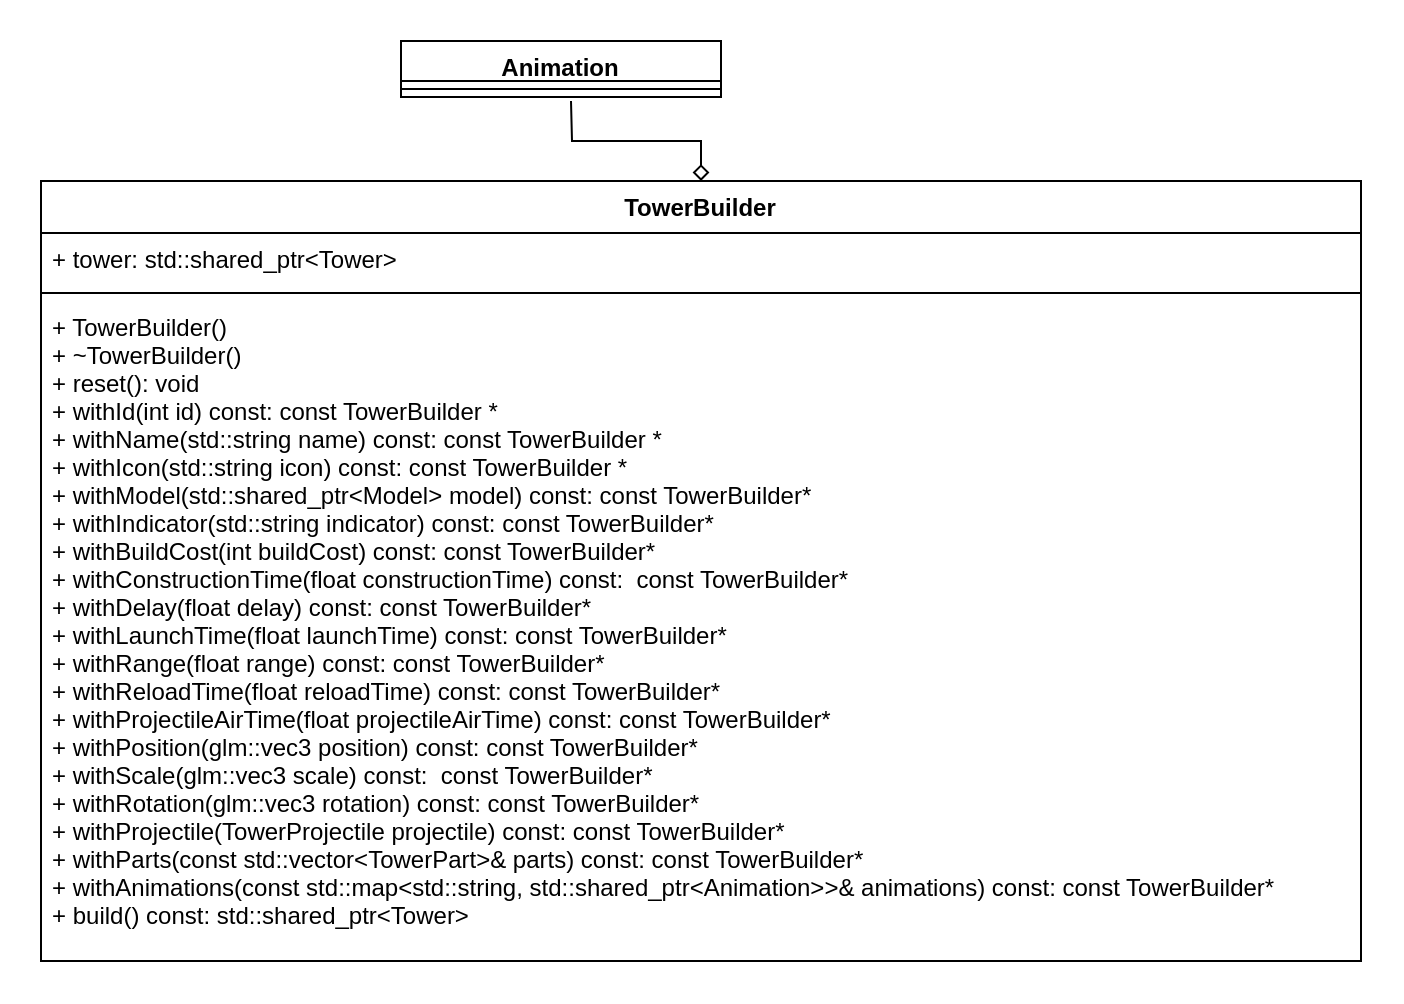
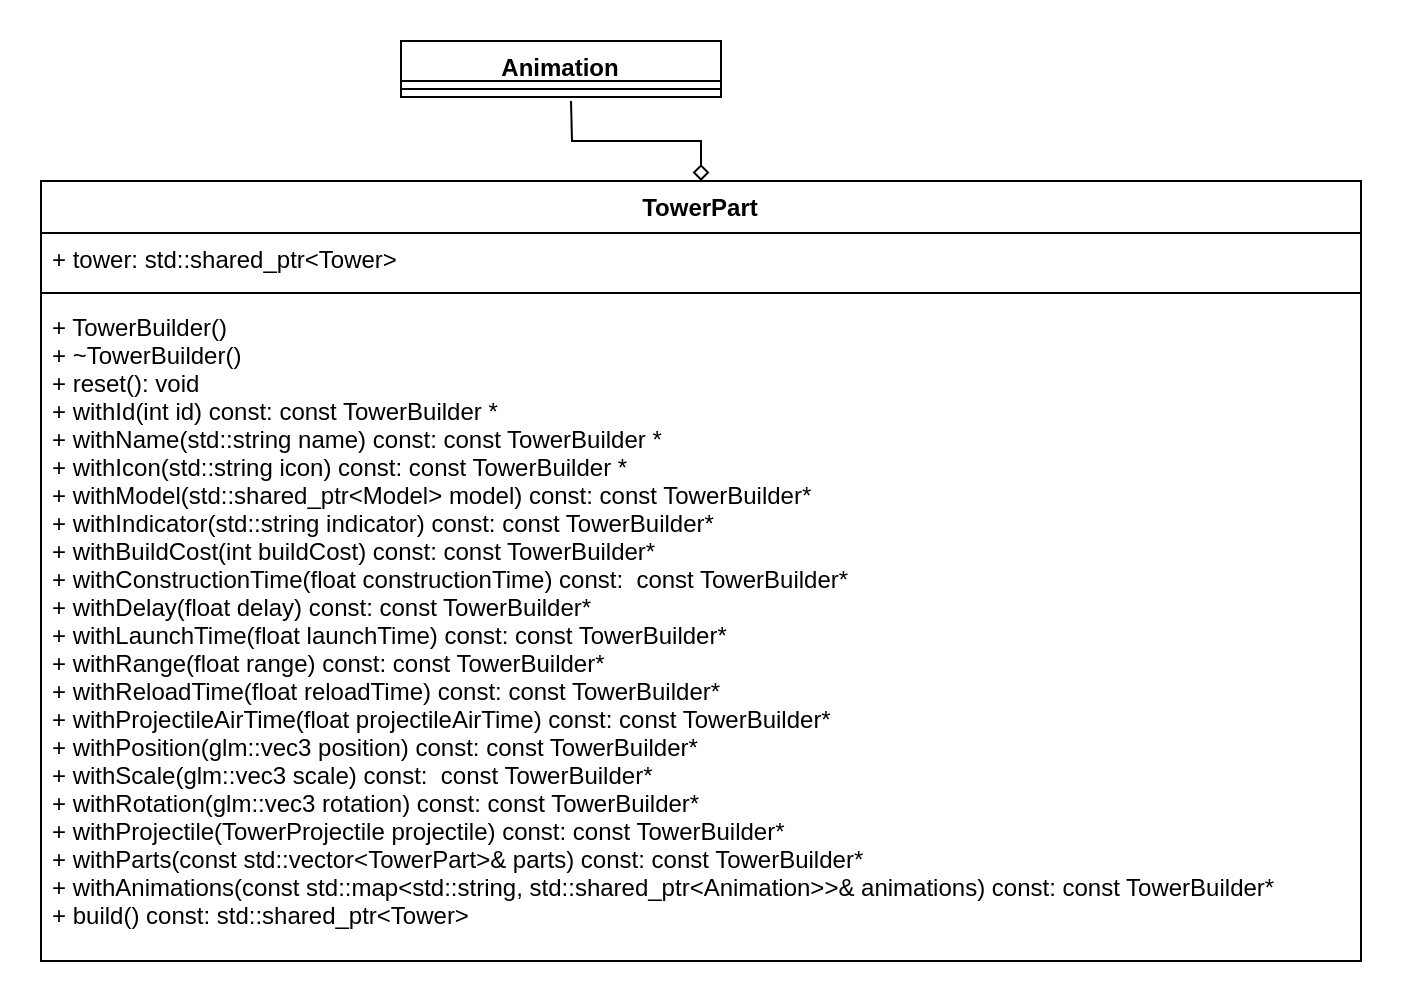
(700, 208) -> (700, 208)
